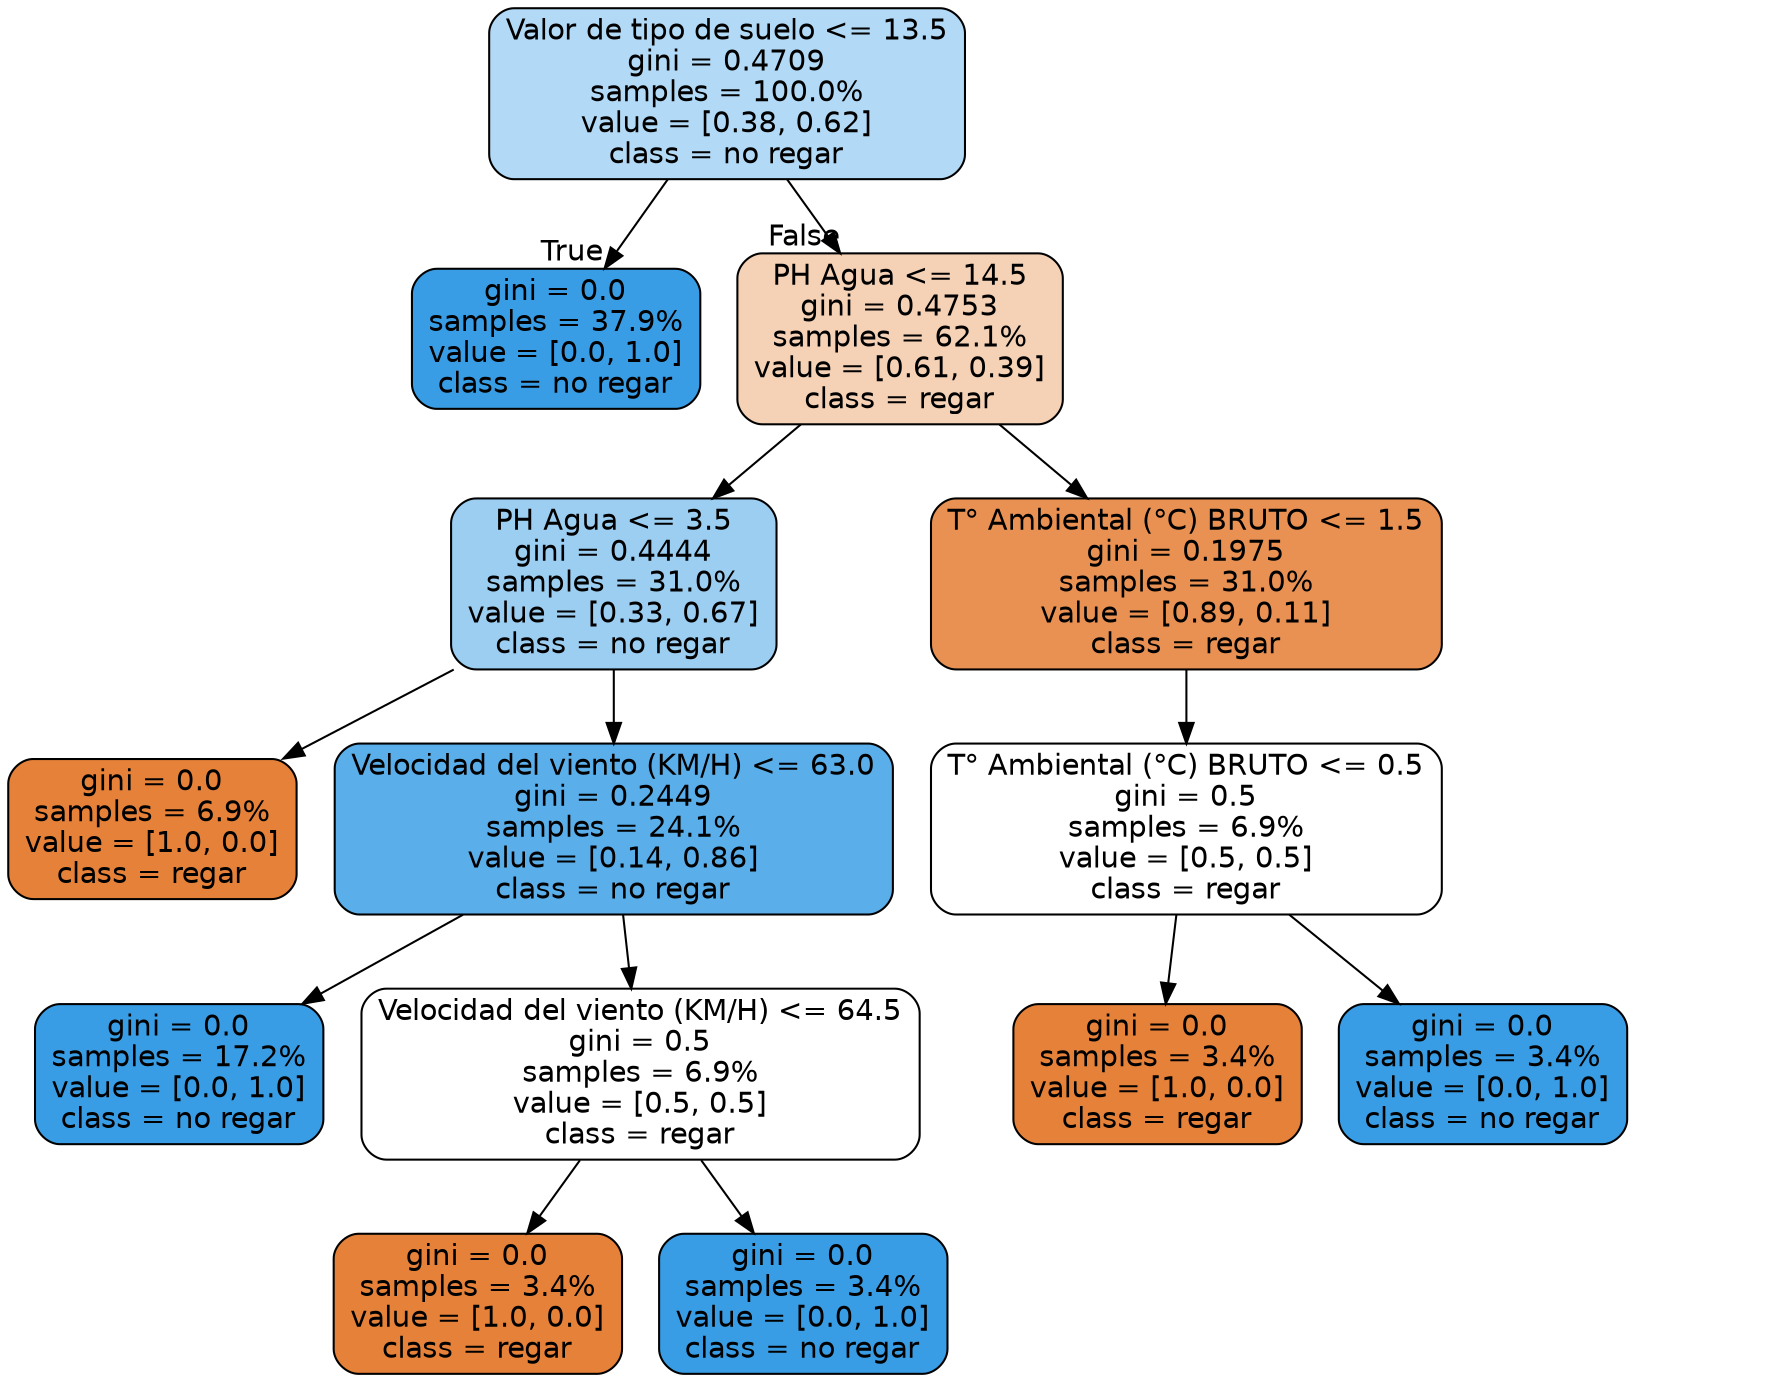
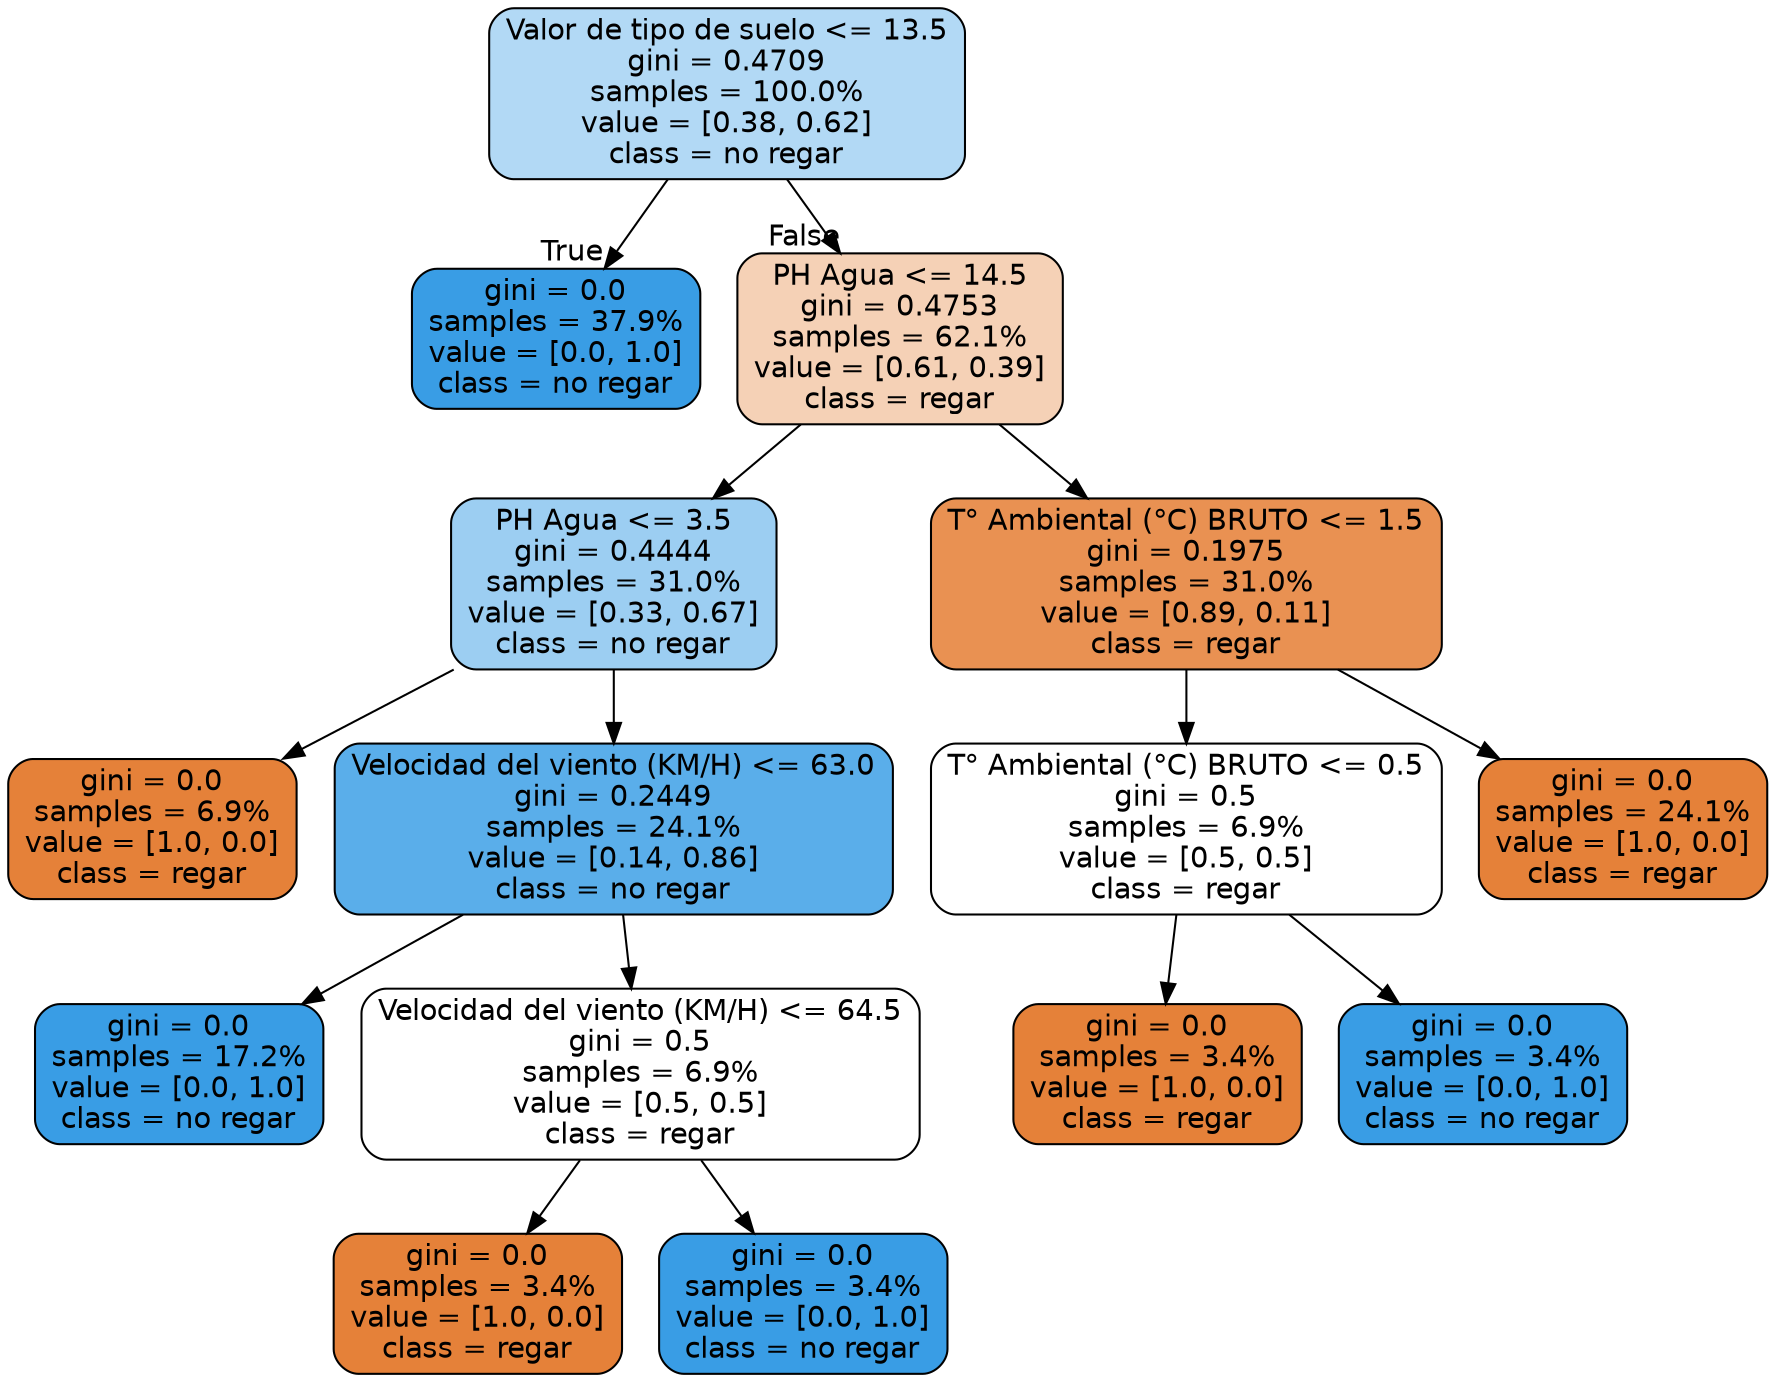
none -> (1623, 829)
